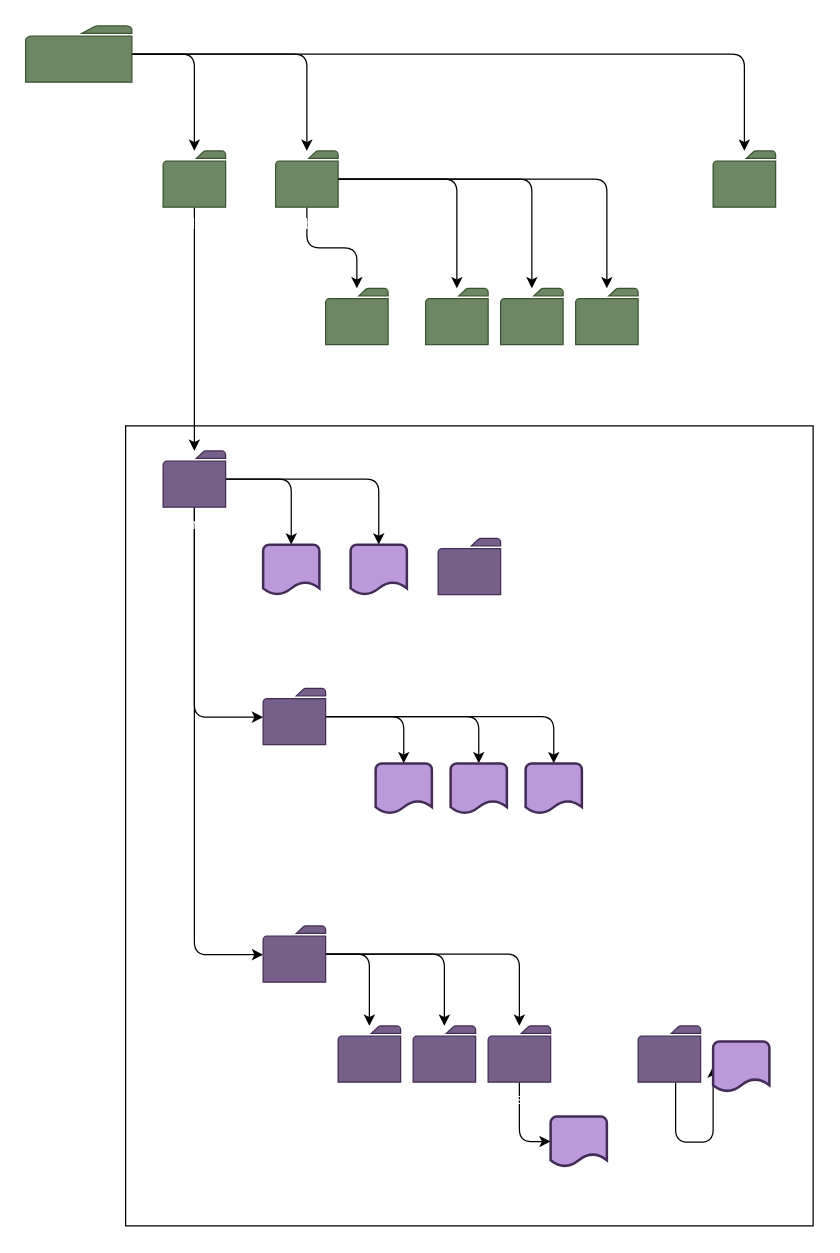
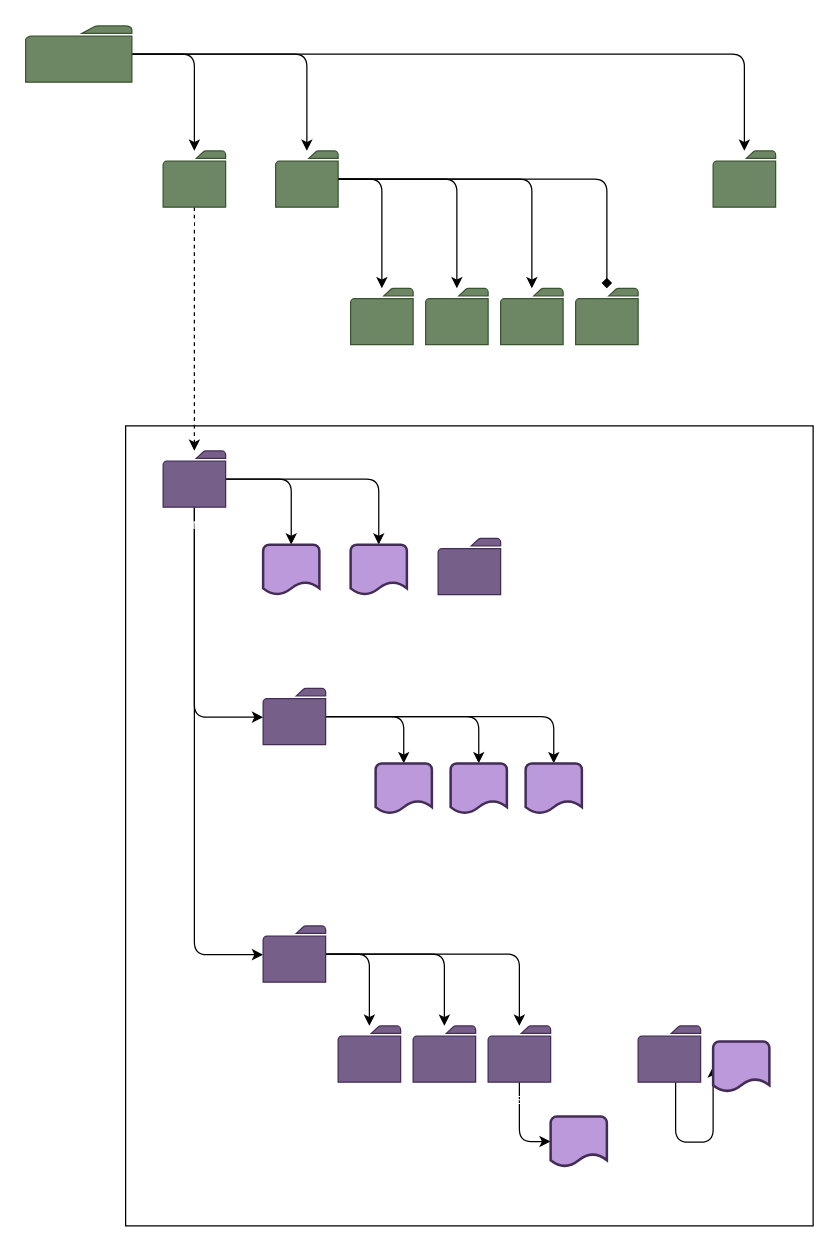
(607, 278) -> (607, 277)
(357, 316) -> (382, 316)
(194, 324) -> (194, 324)
